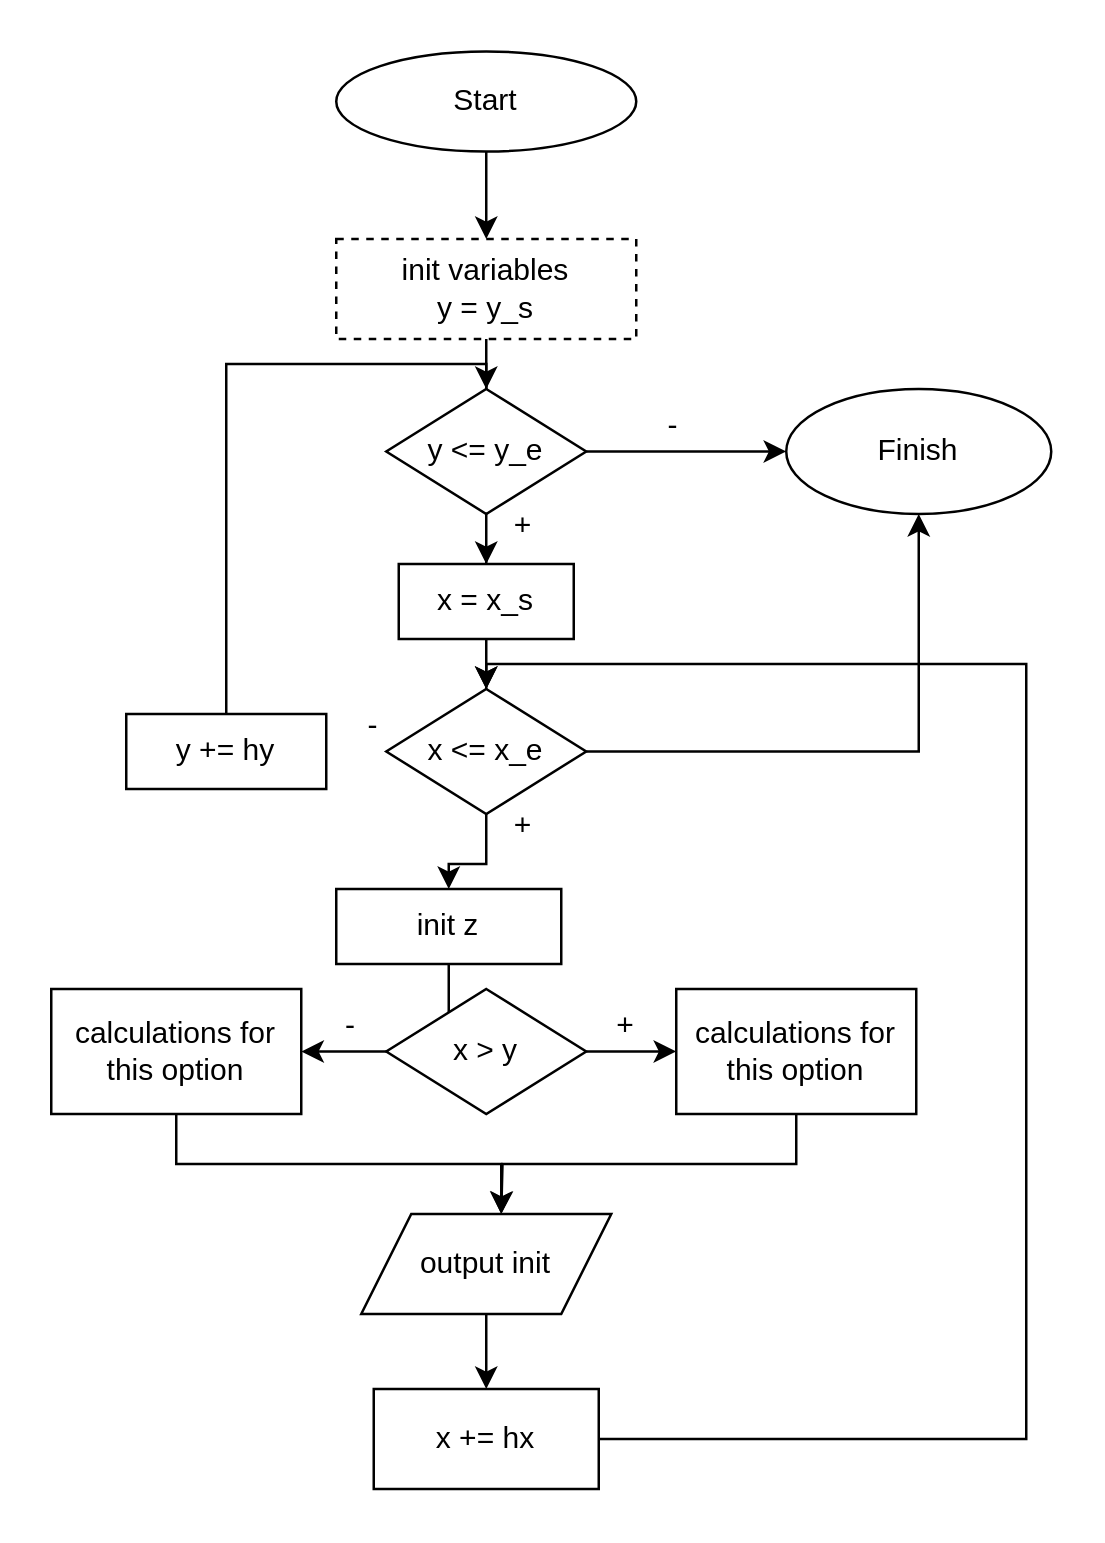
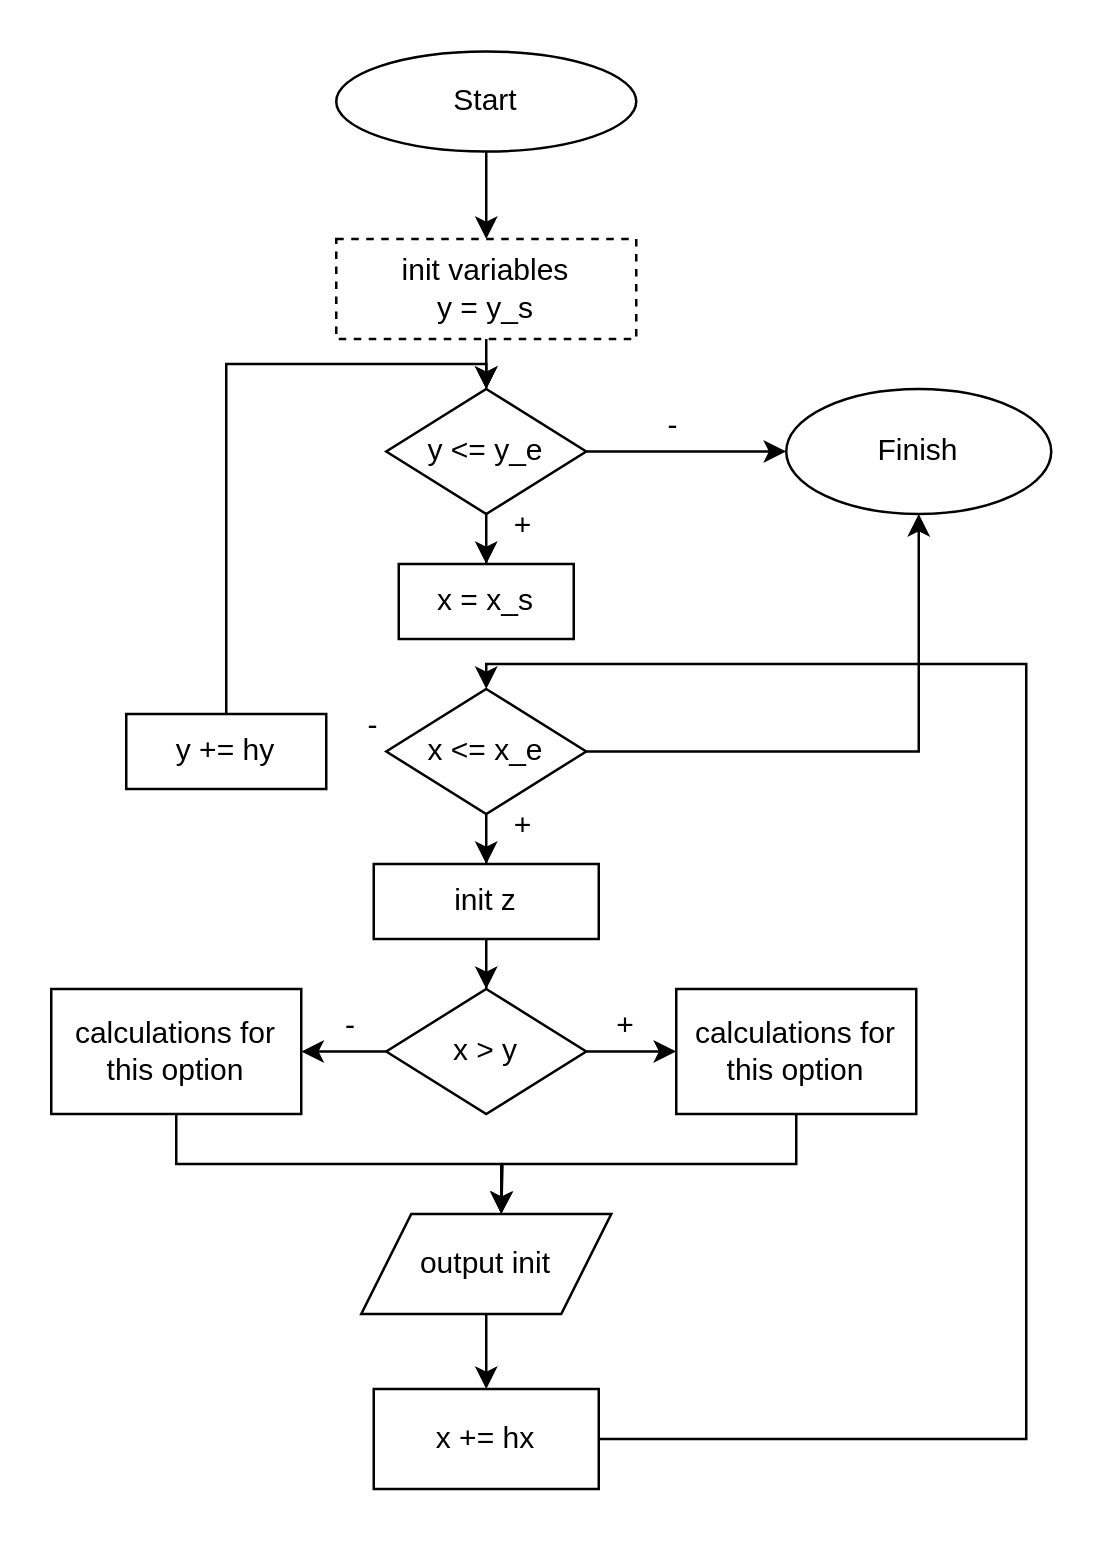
(486, 389) -> (475, 364)
(486, 639) -> none
(449, 926) -> (486, 901)
